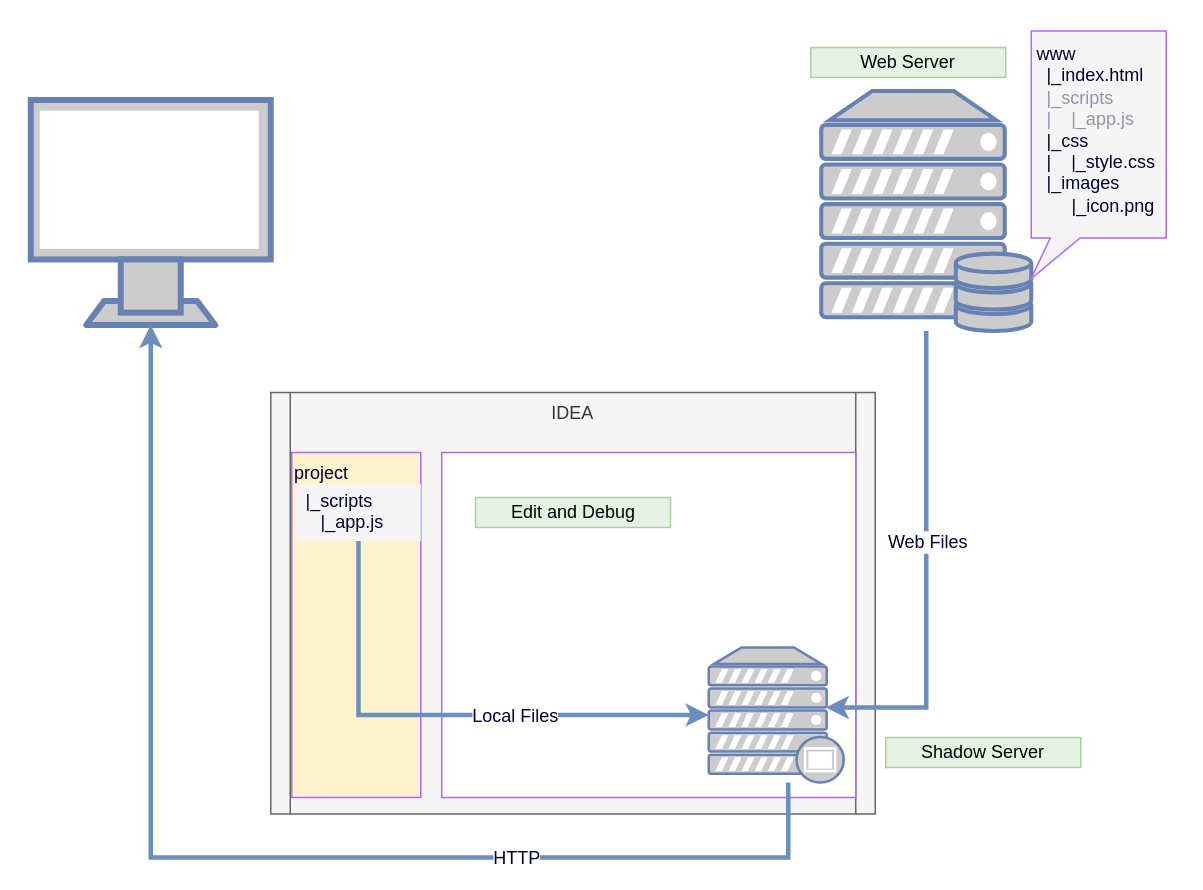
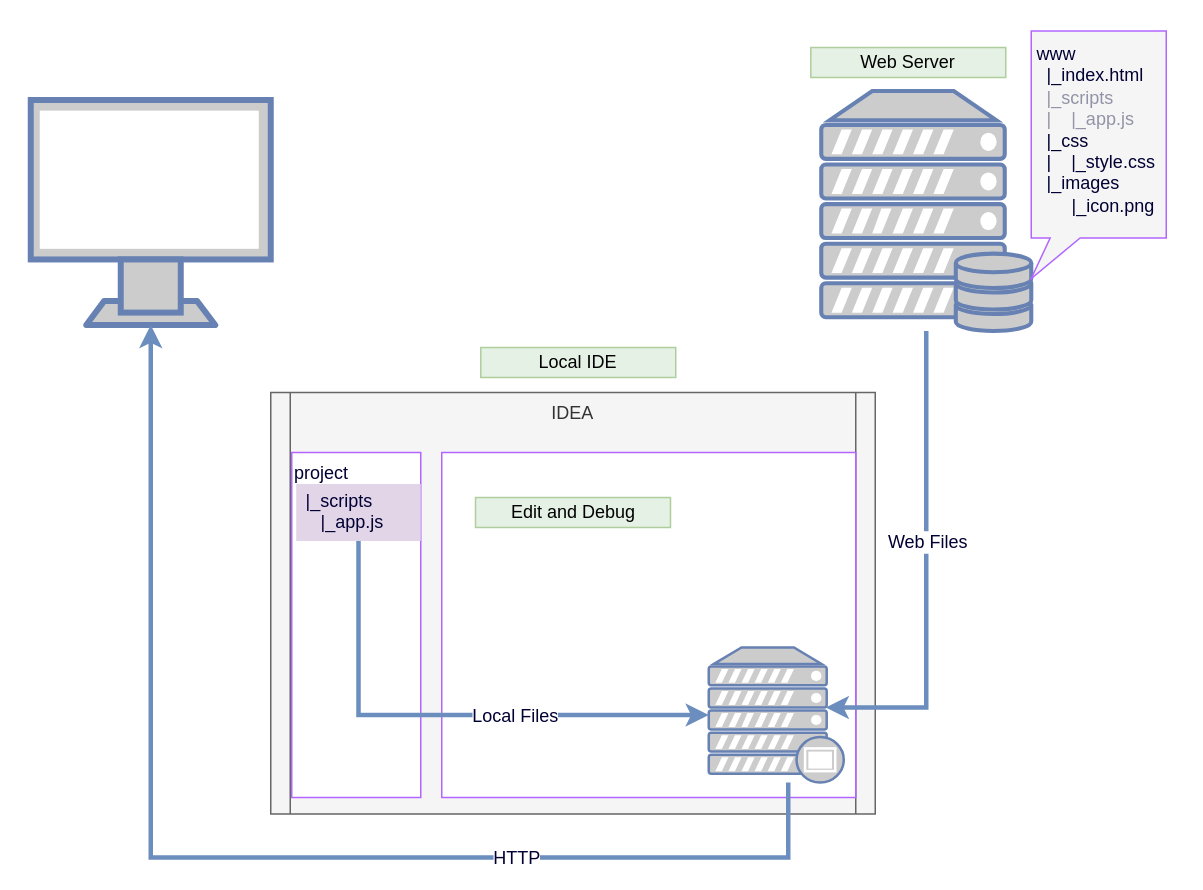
none -> (578, 362)
(359, 512) -> (359, 512)
(356, 625) -> (356, 625)
(983, 752) -> none
